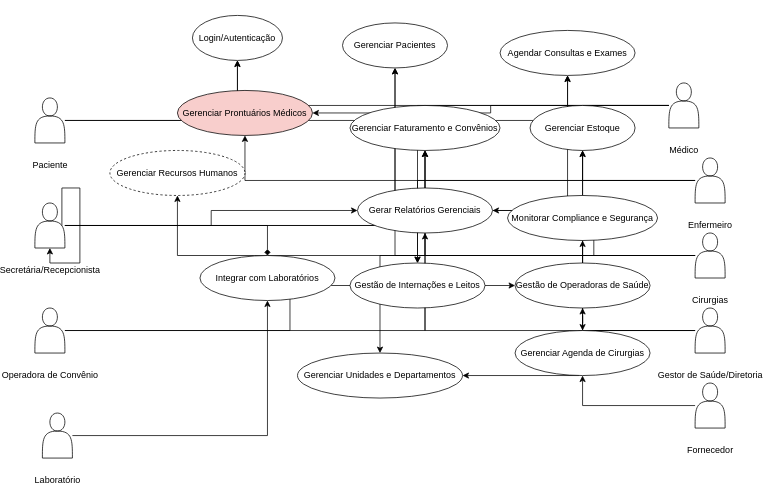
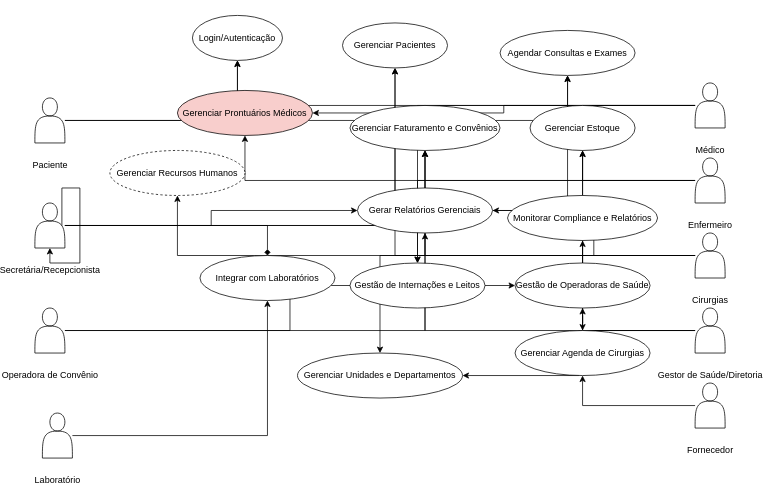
(684, 105) -> (710, 105)
(582, 218) -> (582, 218)
